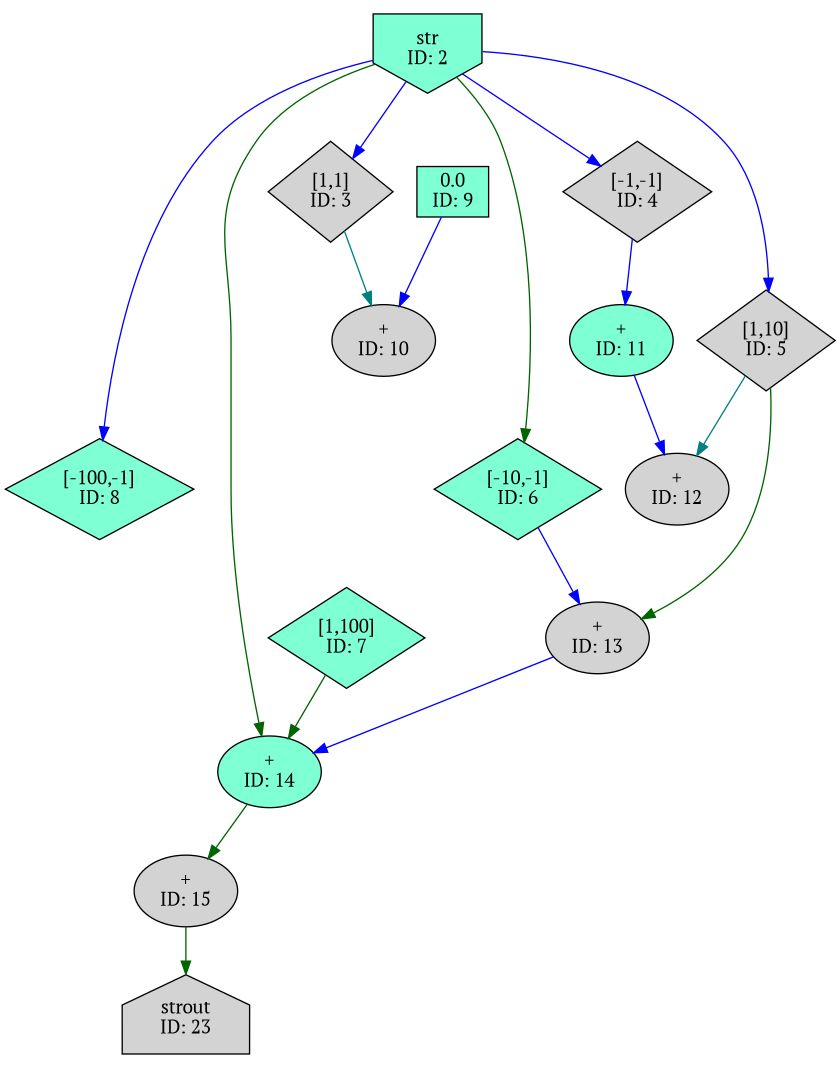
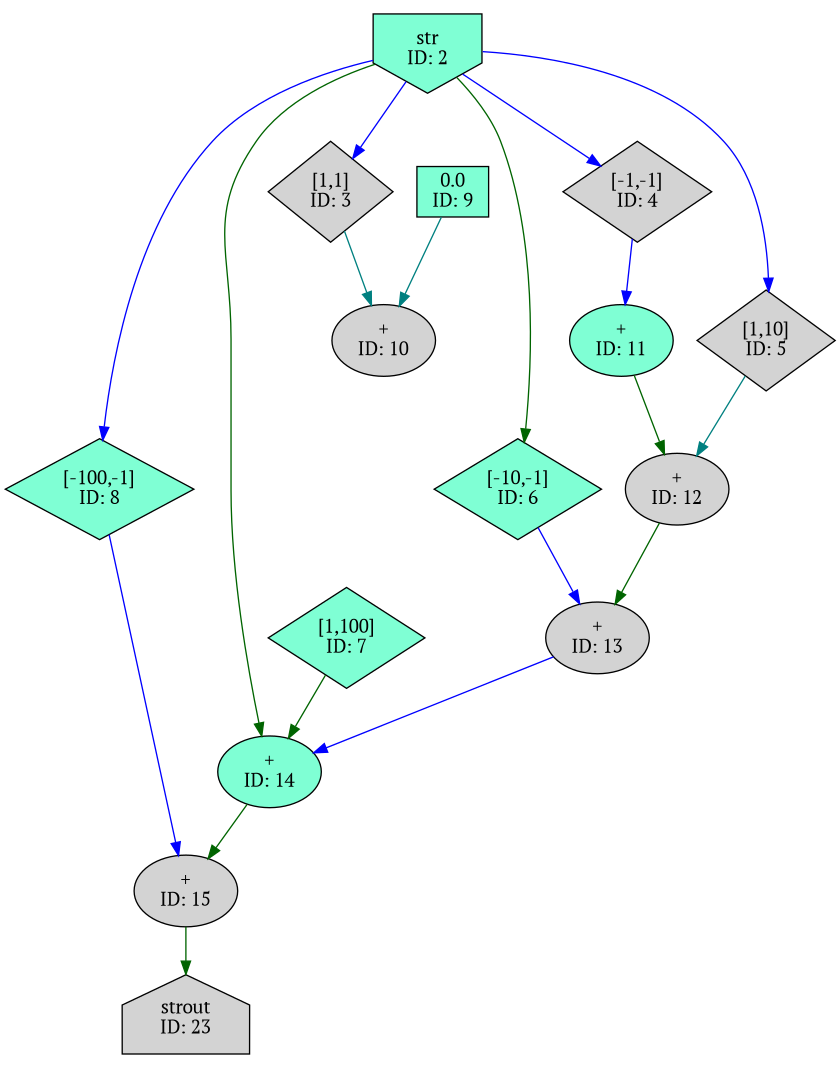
(423, 256) -> (423, 256)
(647, 408) -> (647, 408)
(751, 521) -> (641, 558)
none -> (142, 689)
